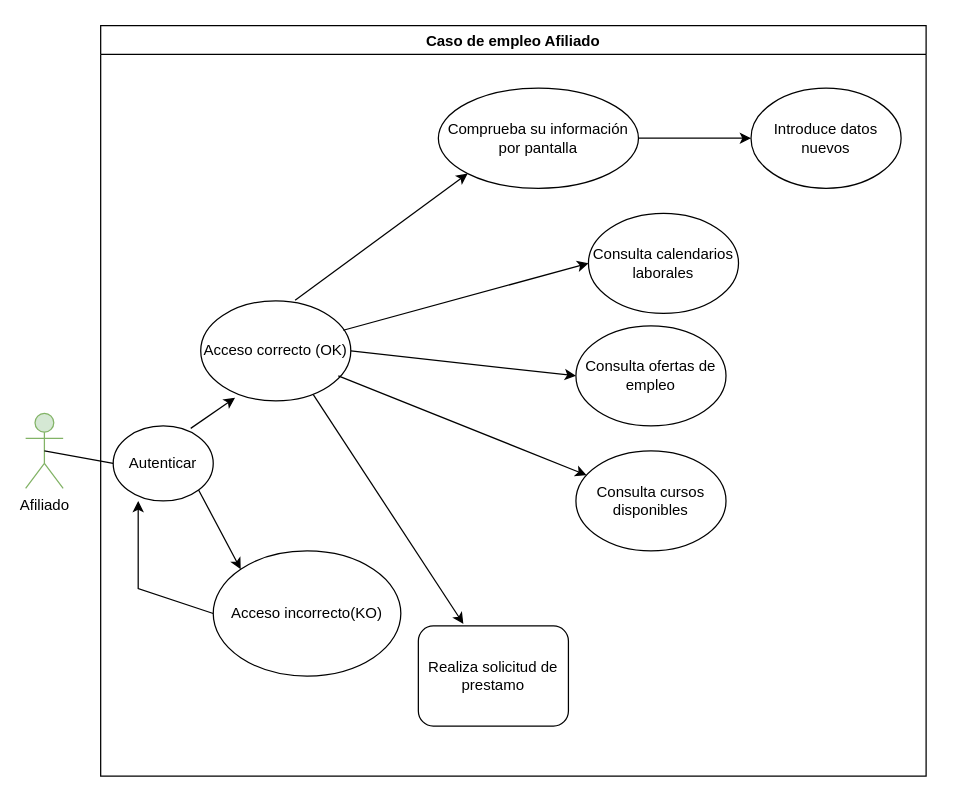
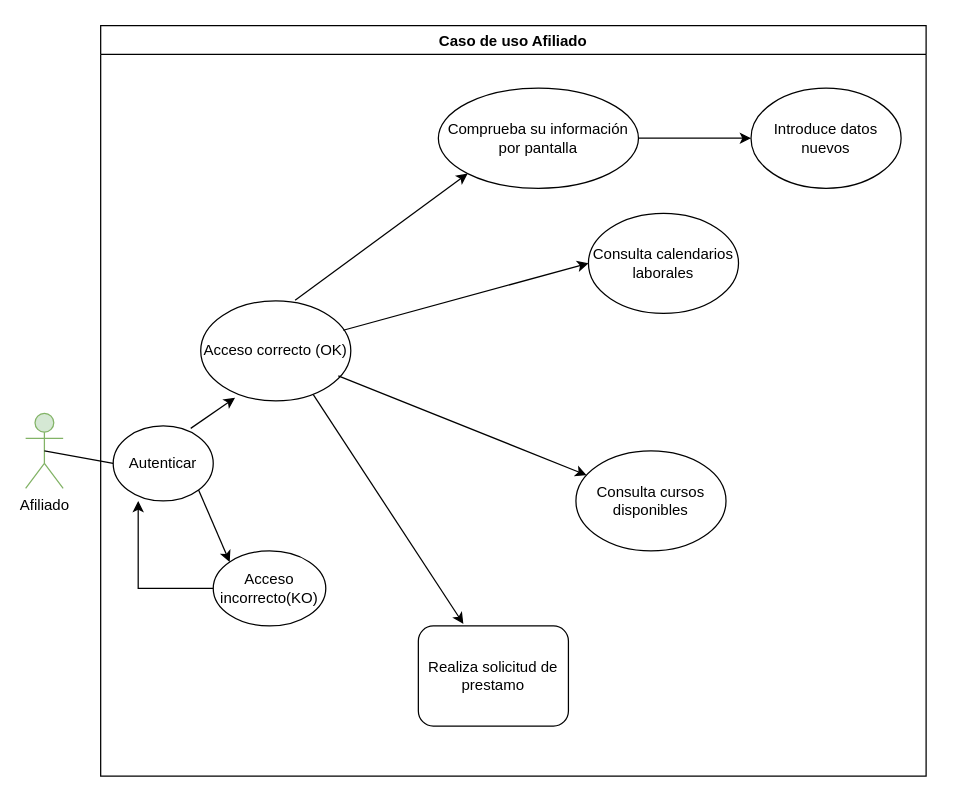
(513, 41) -> (513, 41)
(459, 363) -> none
(651, 376) -> none
(307, 613) -> (269, 588)
